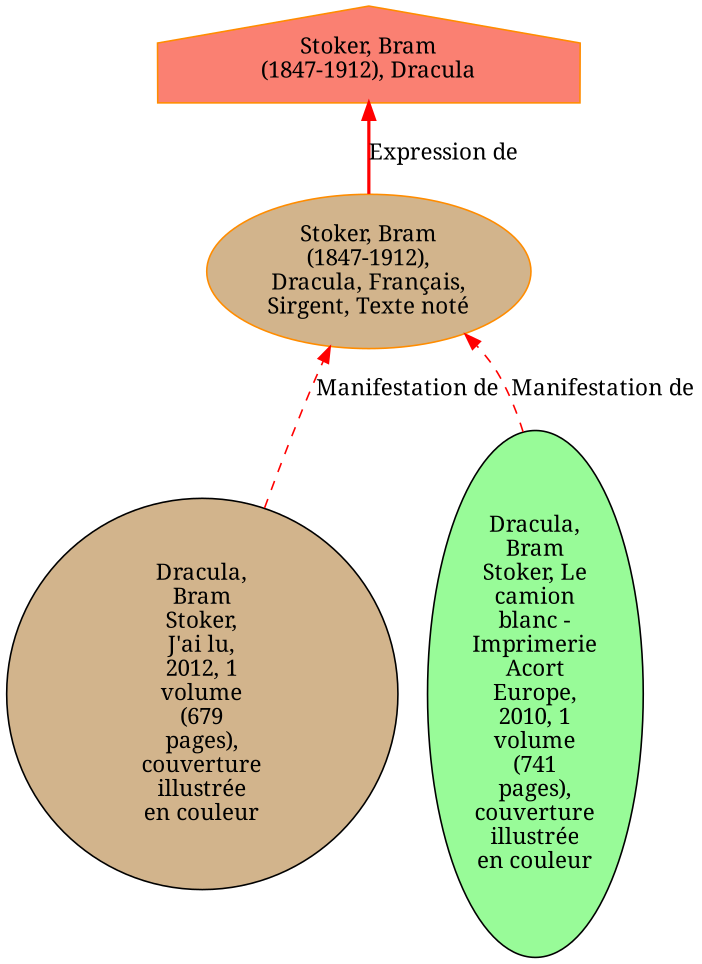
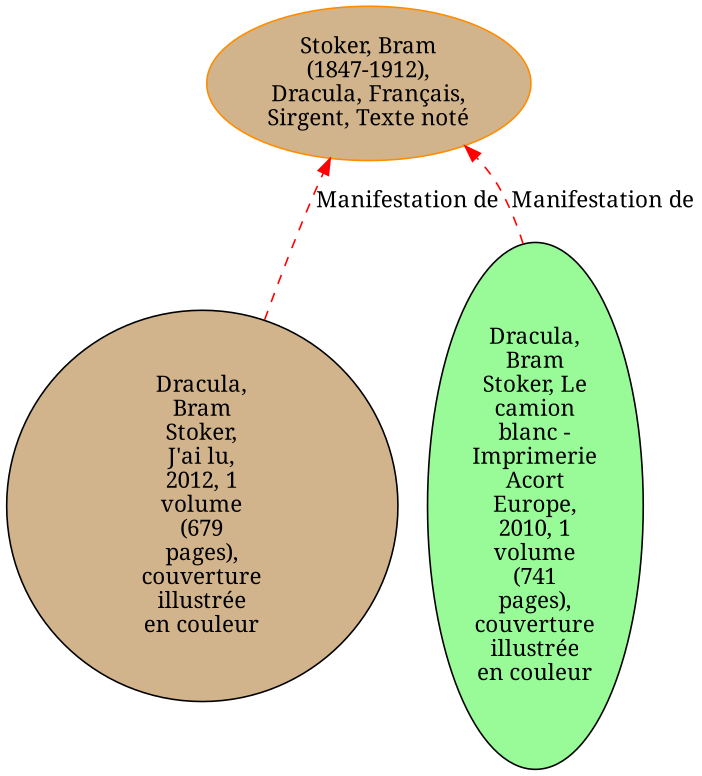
(369, 60) -> none
